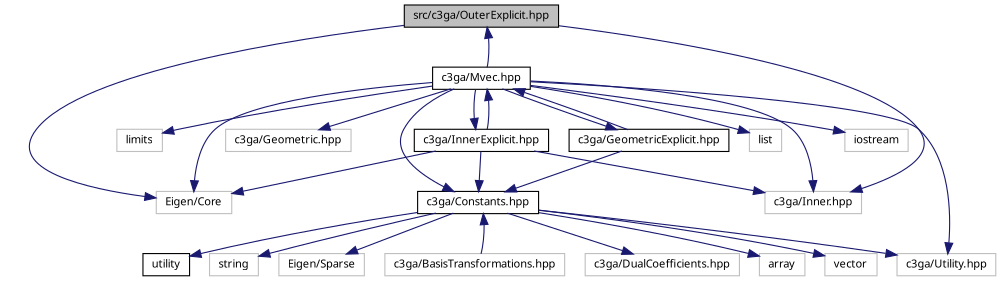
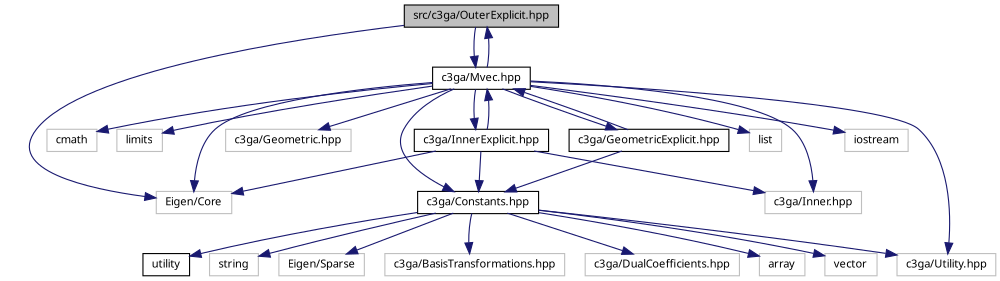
(792, 69) -> (474, 42)
none -> (72, 140)
(483, 239) -> (469, 228)
